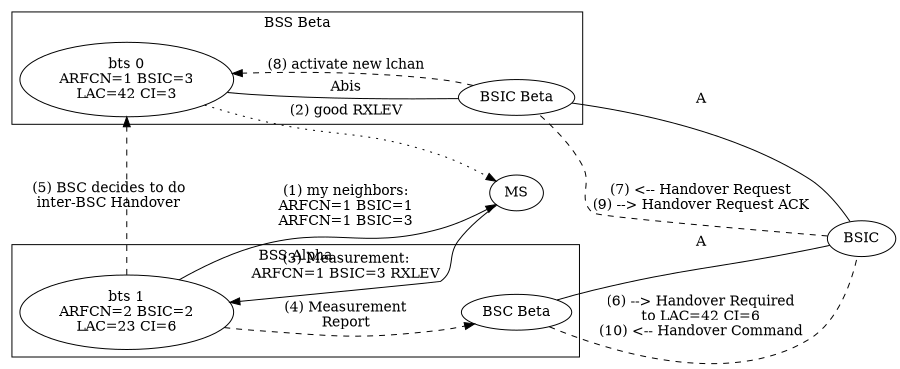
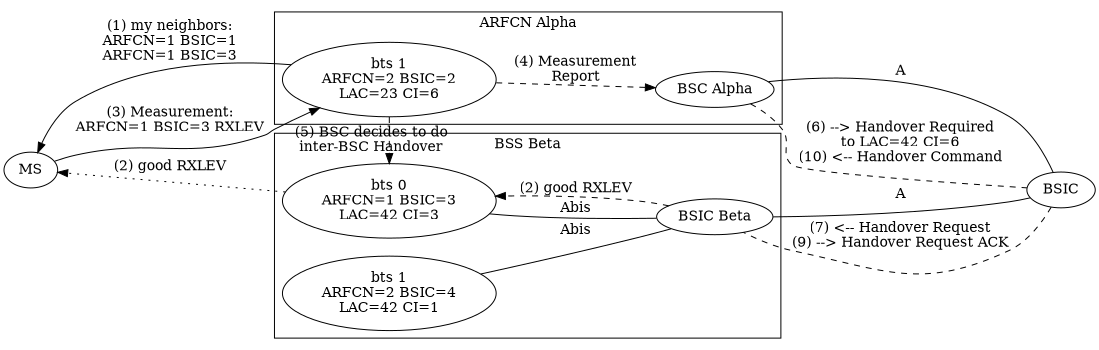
(346, 65) -> (576, 188)
(296, 256) -> (528, 23)
none -> (389, 293)
(517, 312) -> (715, 89)
